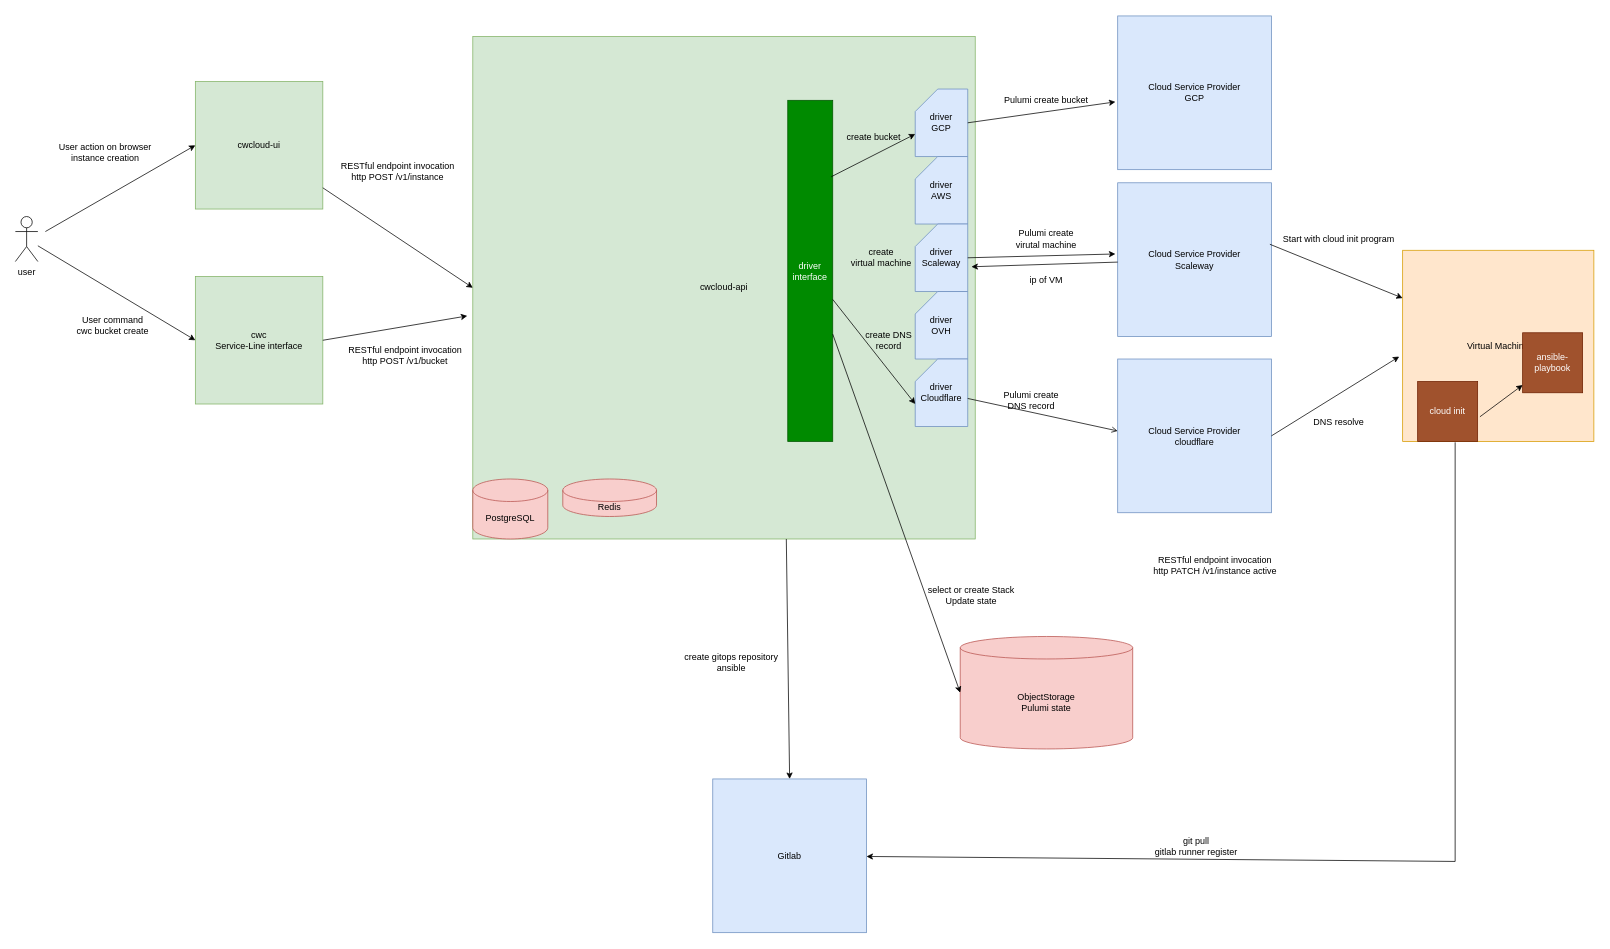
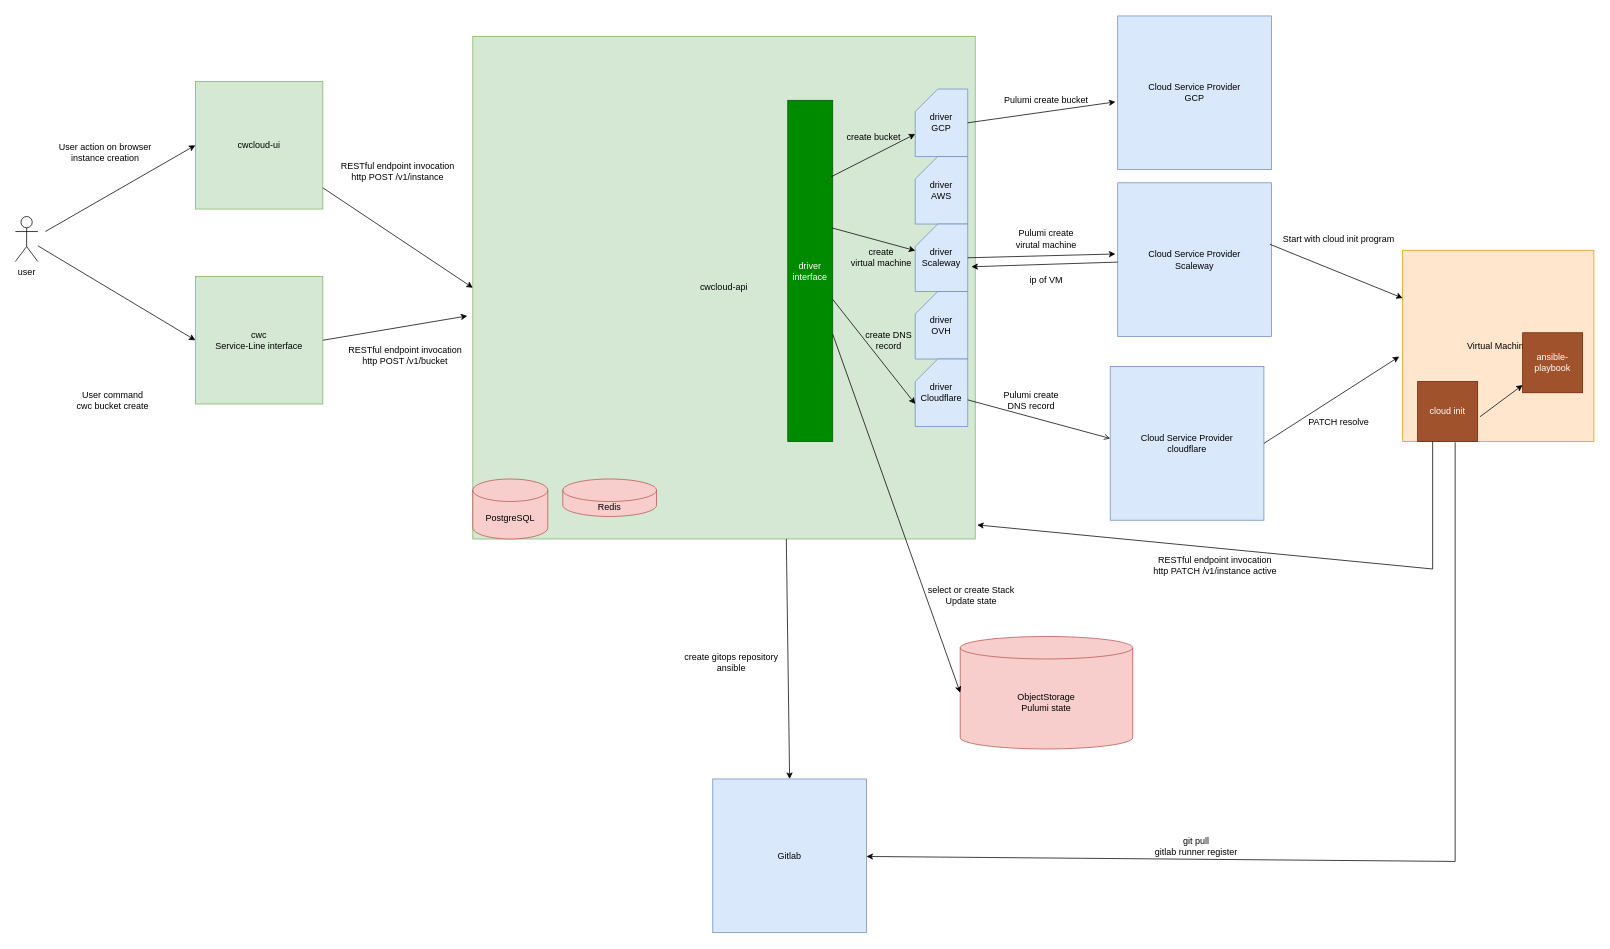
none -> (871, 238)
(113, 325) -> (113, 400)
(1339, 423) -> (1339, 423)
(1195, 436) -> (1187, 443)
none -> (1271, 553)
